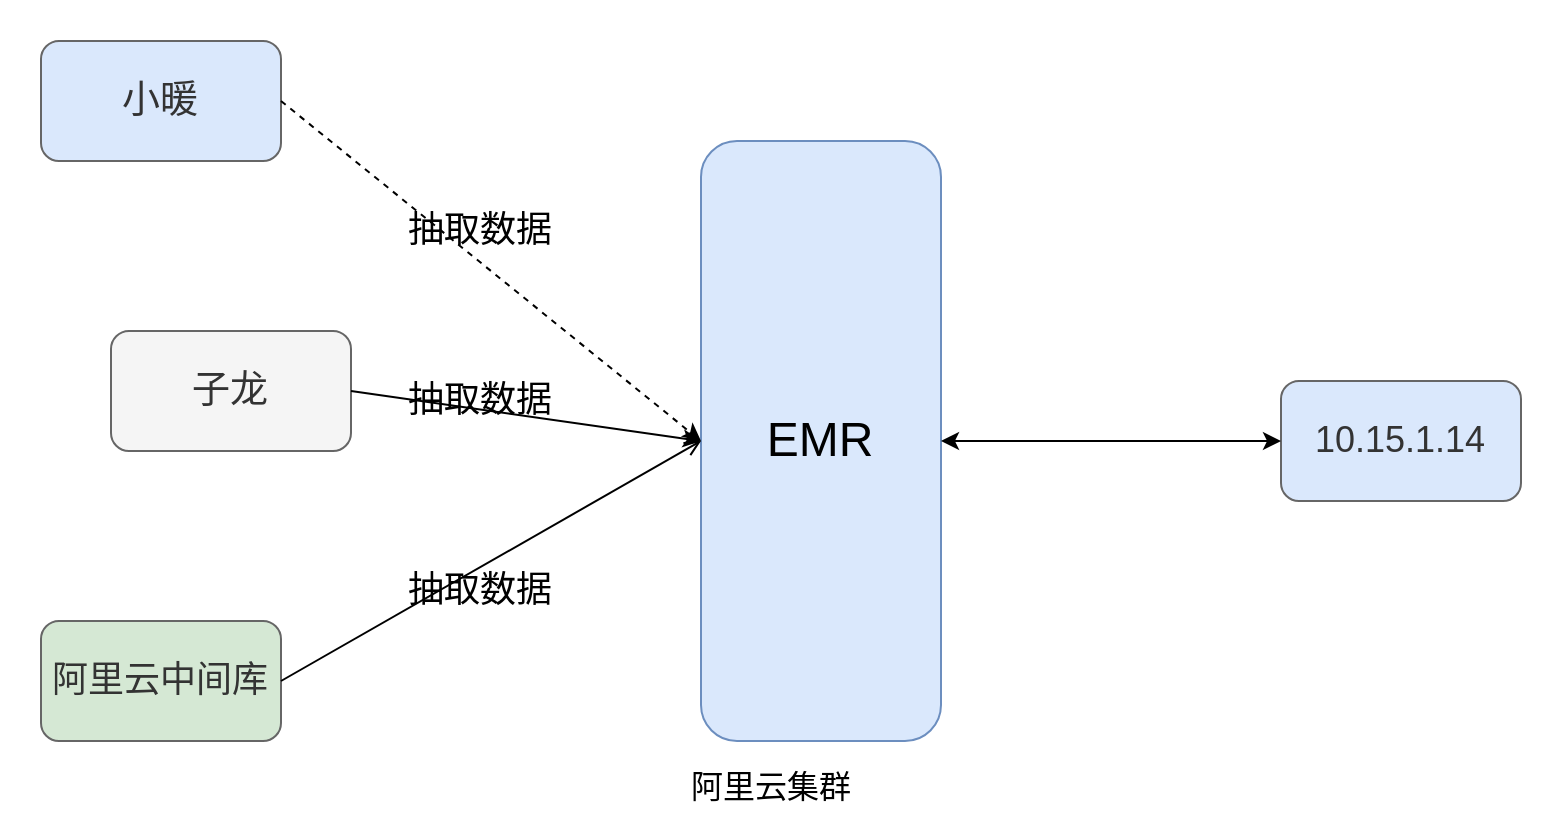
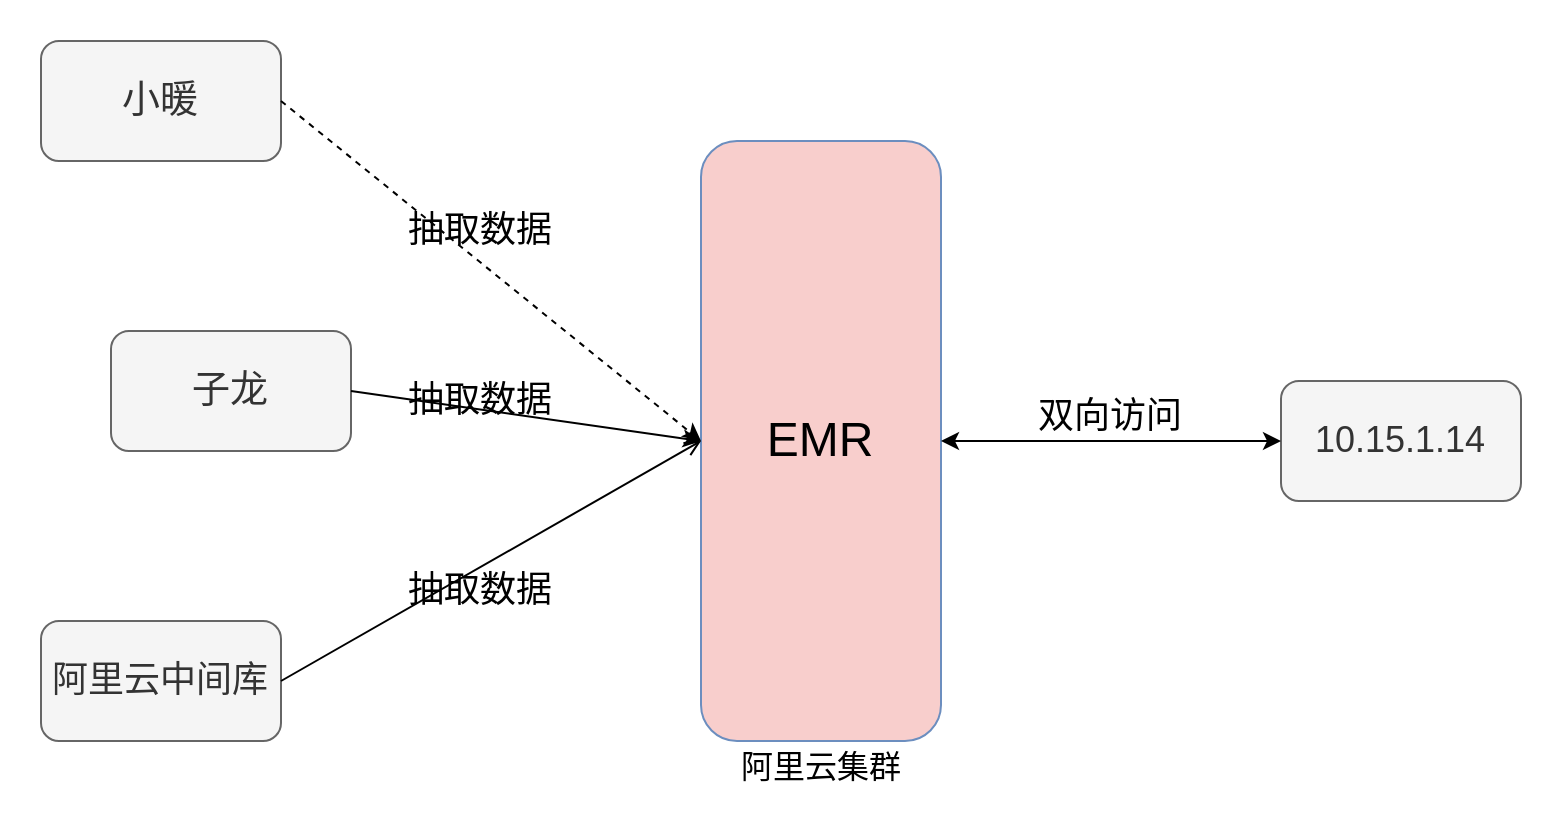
(161, 101) -> (161, 101)
none -> (1111, 416)
(821, 441) -> (821, 441)
(1401, 441) -> (1401, 441)
(161, 681) -> (161, 681)
(771, 787) -> (821, 767)
